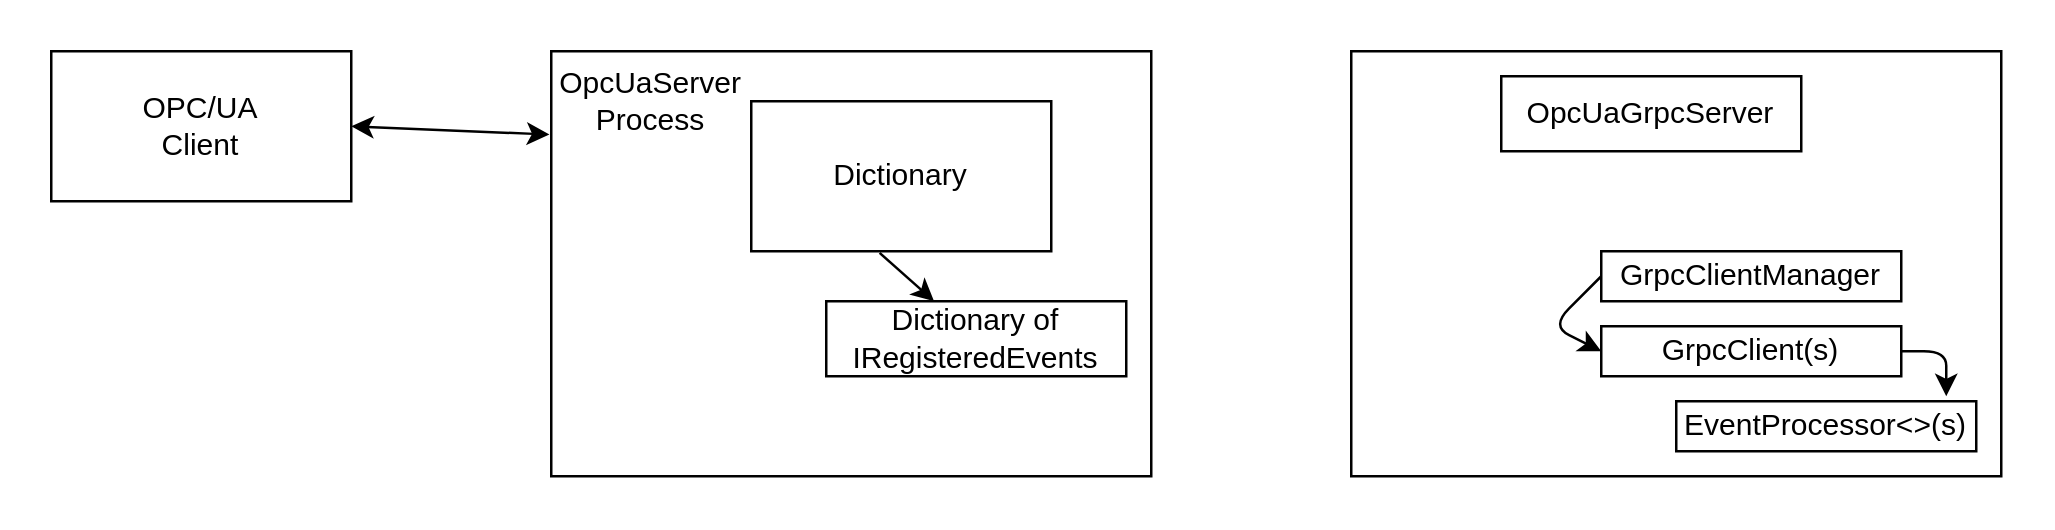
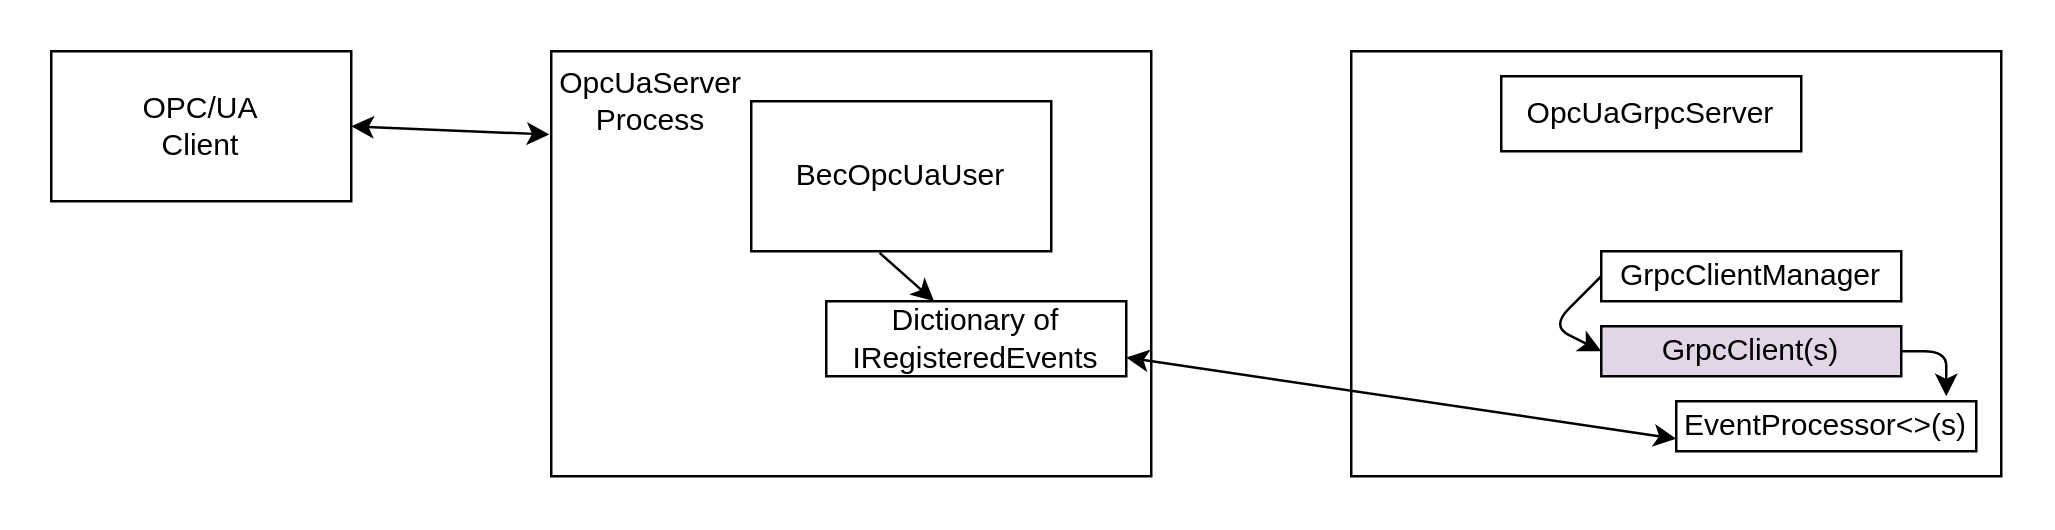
(901, 176) -> (901, 176)
(1751, 351) -> (1751, 351)
none -> (1401, 398)
